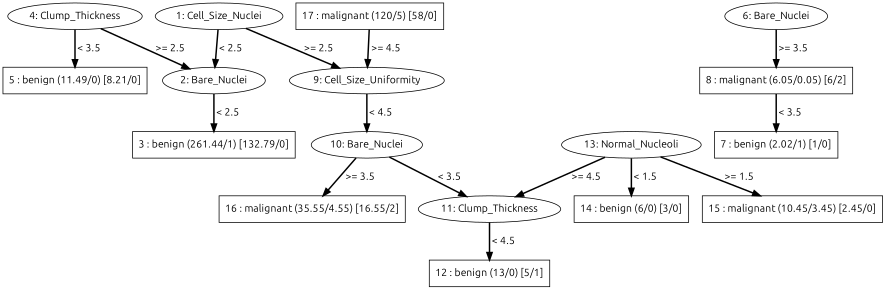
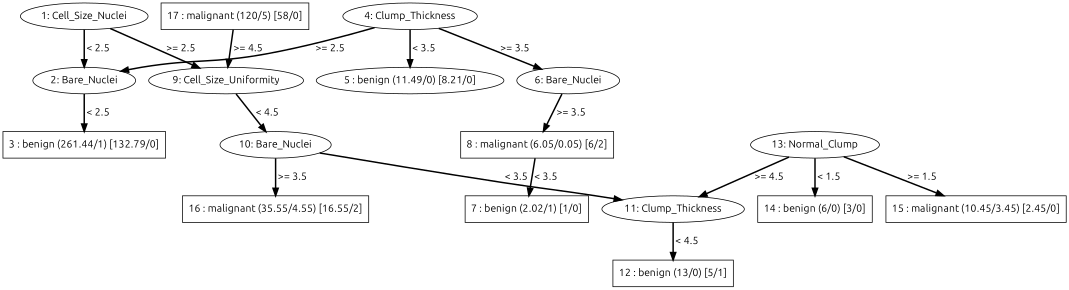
none -> (487, 47)
(75, 81) -> (410, 81)
(631, 145) -> (815, 145)
